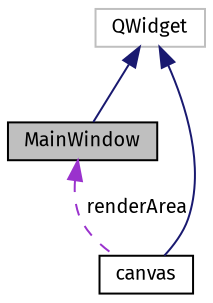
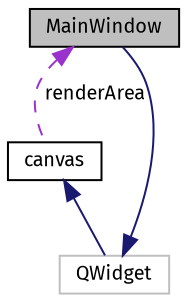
(194, 162) -> (89, 227)
